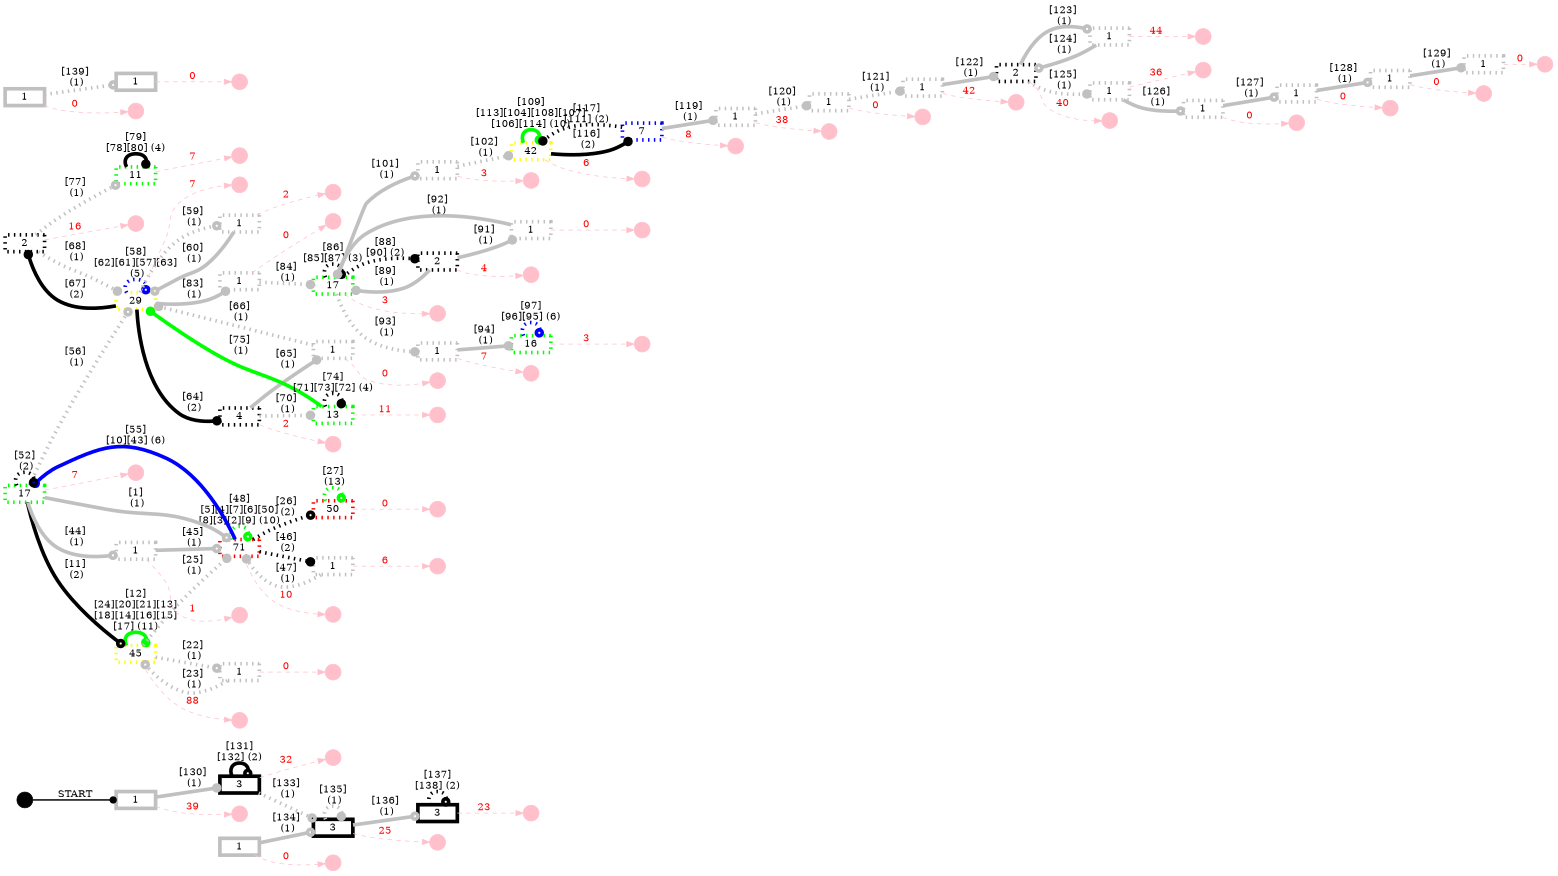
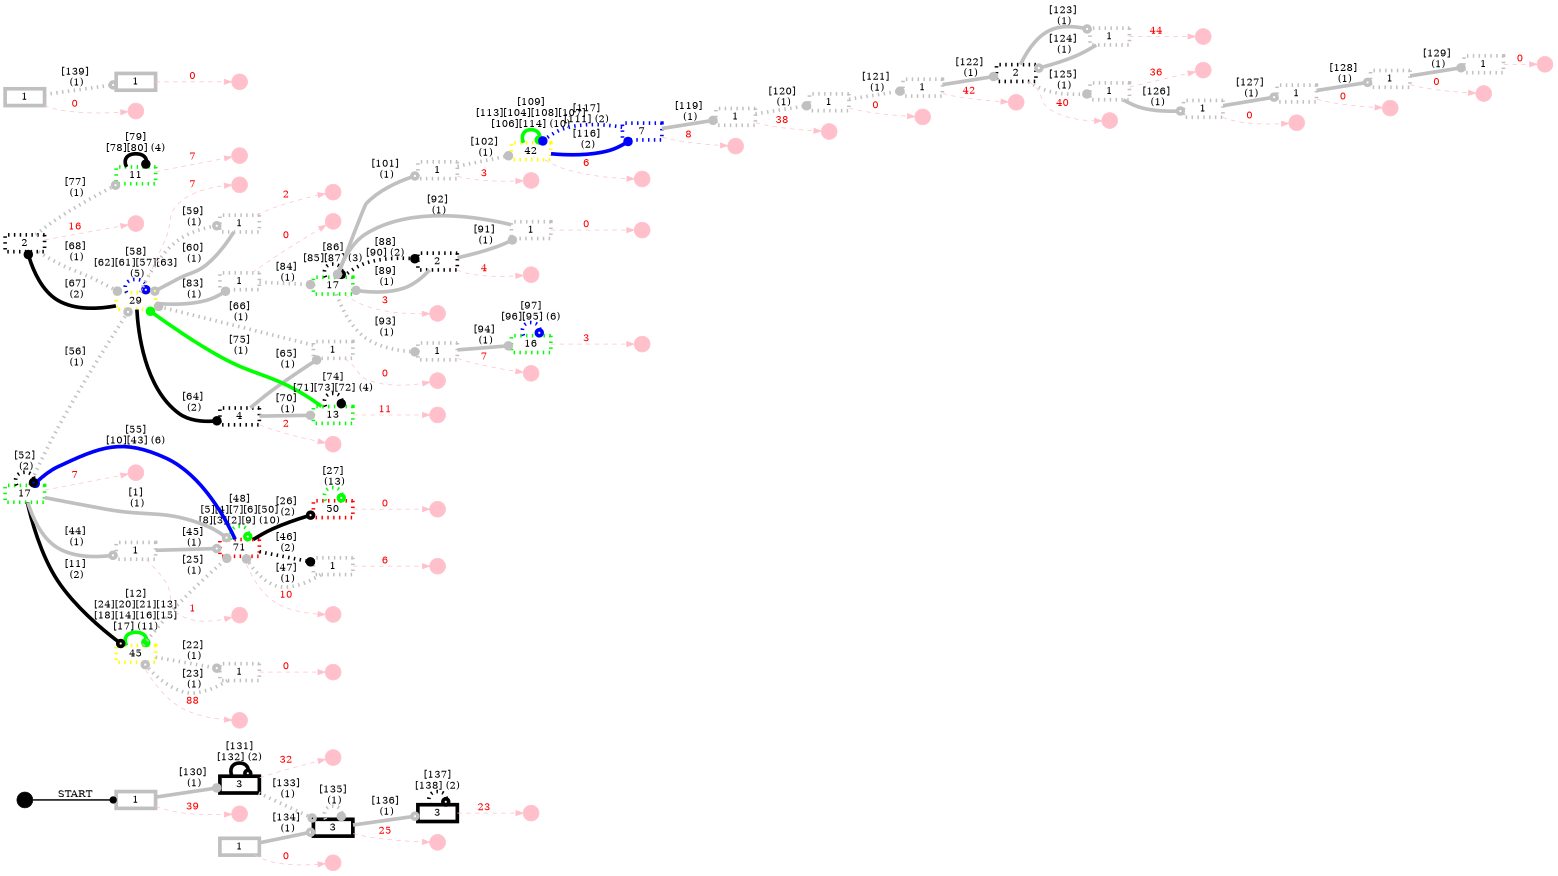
(582, 125) -> (582, 125)
(589, 154) -> (589, 154)
(283, 416) -> (283, 416)
(280, 526) -> (280, 526)
